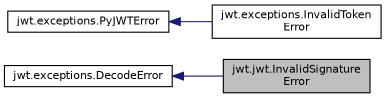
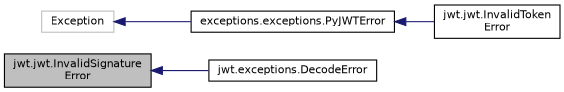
none -> (78, 22)
(88, 22) -> (293, 22)
(297, 22) -> (497, 22)
(203, 76) -> (186, 71)
